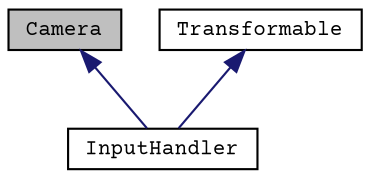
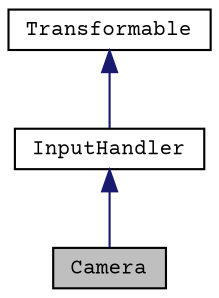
(121, 98) -> (110, 220)
